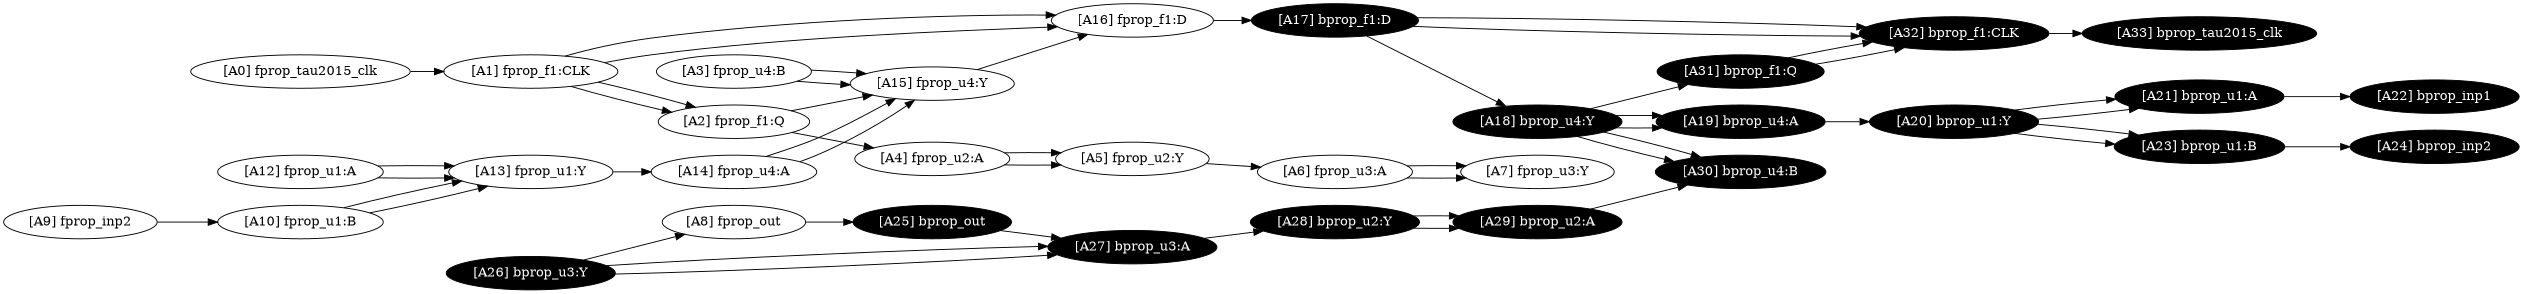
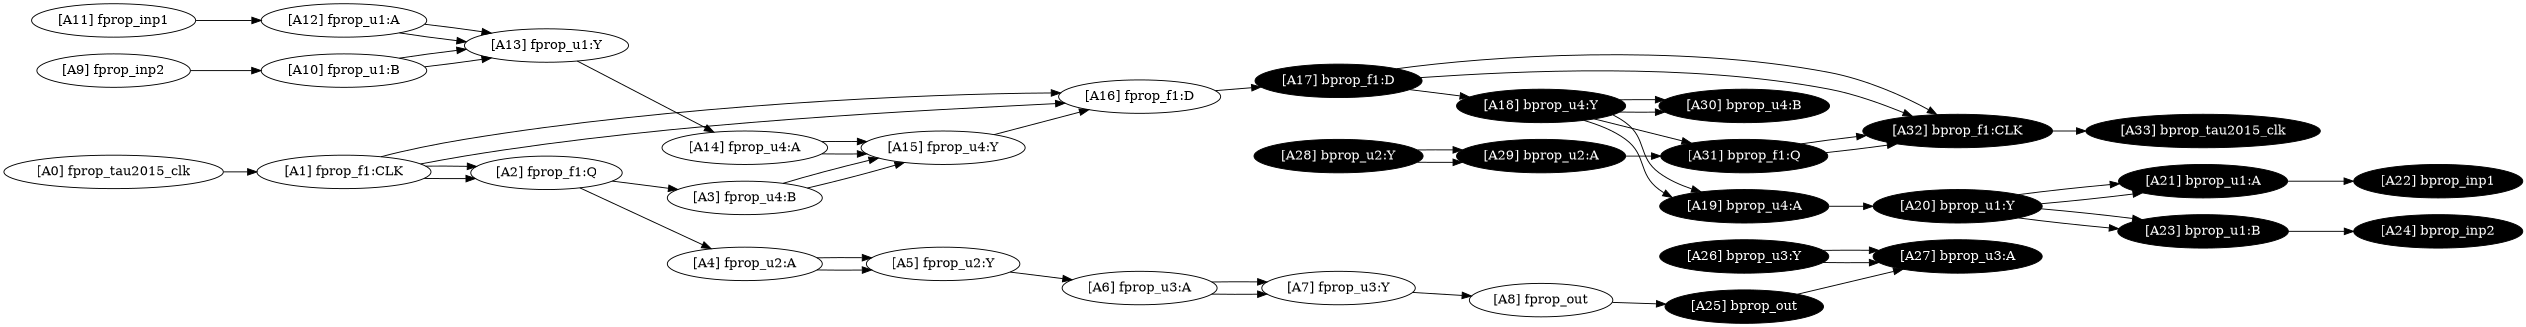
none -> (114, 20)
(827, 104) -> (640, 185)
(1634, 198) -> (1632, 156)
(1229, 235) -> none
(630, 248) -> (1437, 294)
